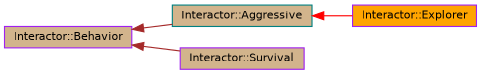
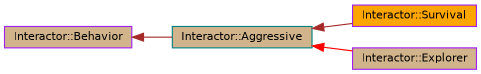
(415, 16) -> (415, 59)
(162, 49) -> (338, 25)
(242, 59) -> (415, 16)
